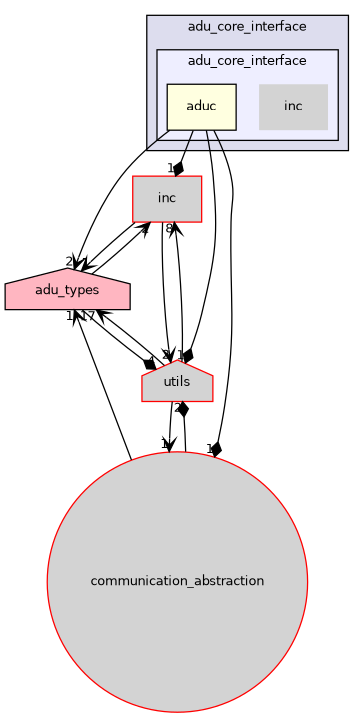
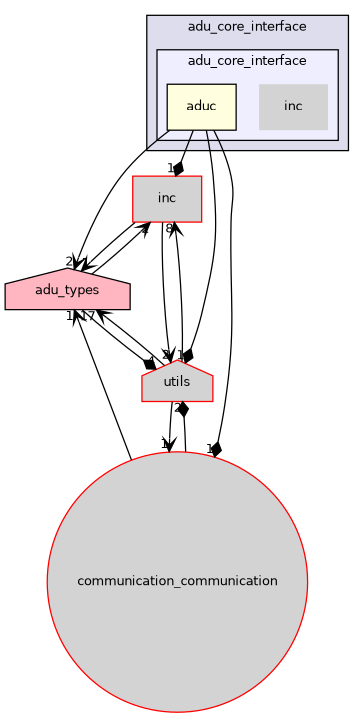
(177, 582) -> (177, 582)
